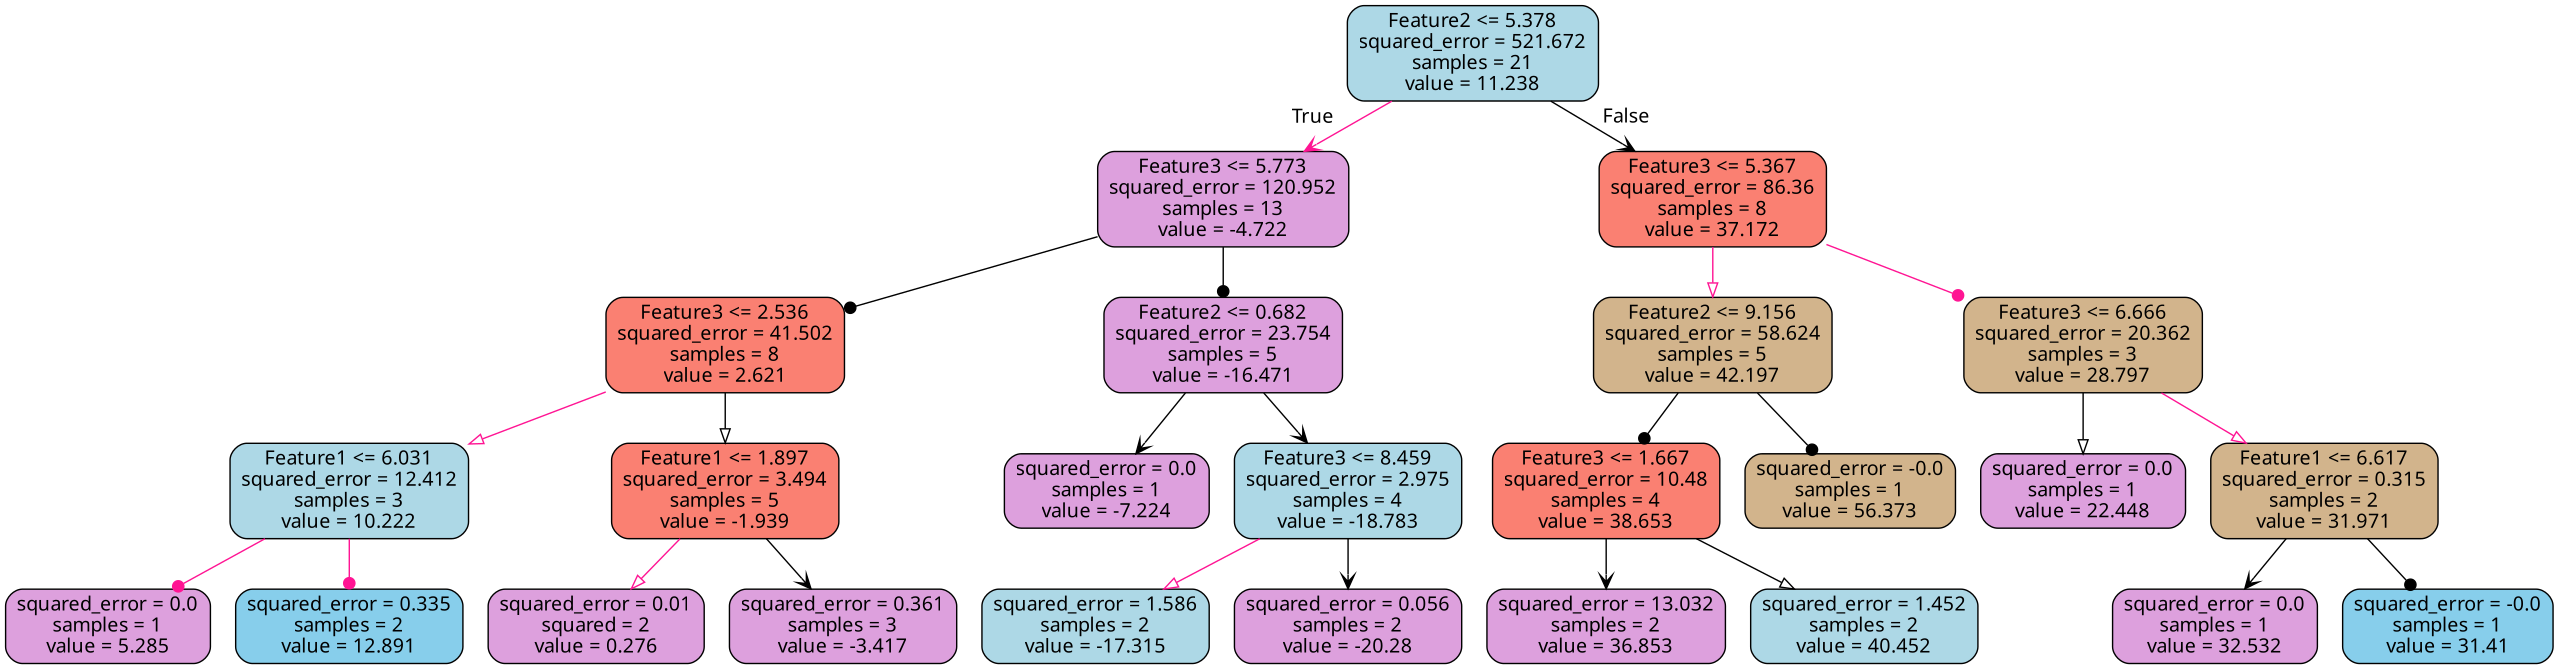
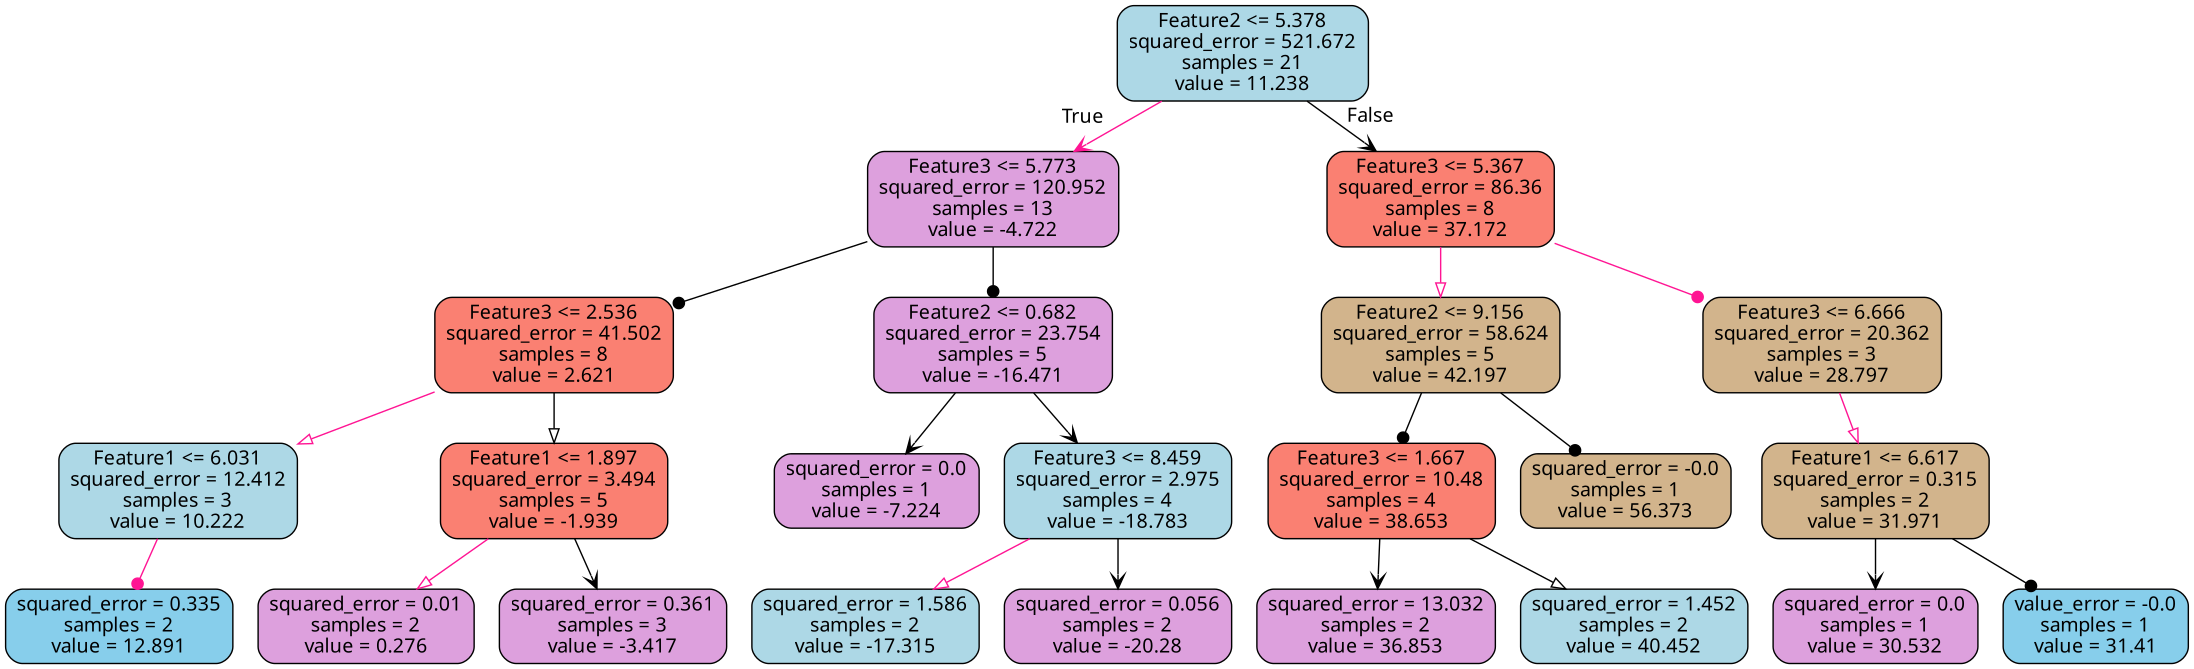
(2083, 491) -> none
(108, 626) -> none
(596, 626) -> (366, 626)
(2215, 626) -> (1876, 626)
(2448, 626) -> (2096, 626)
